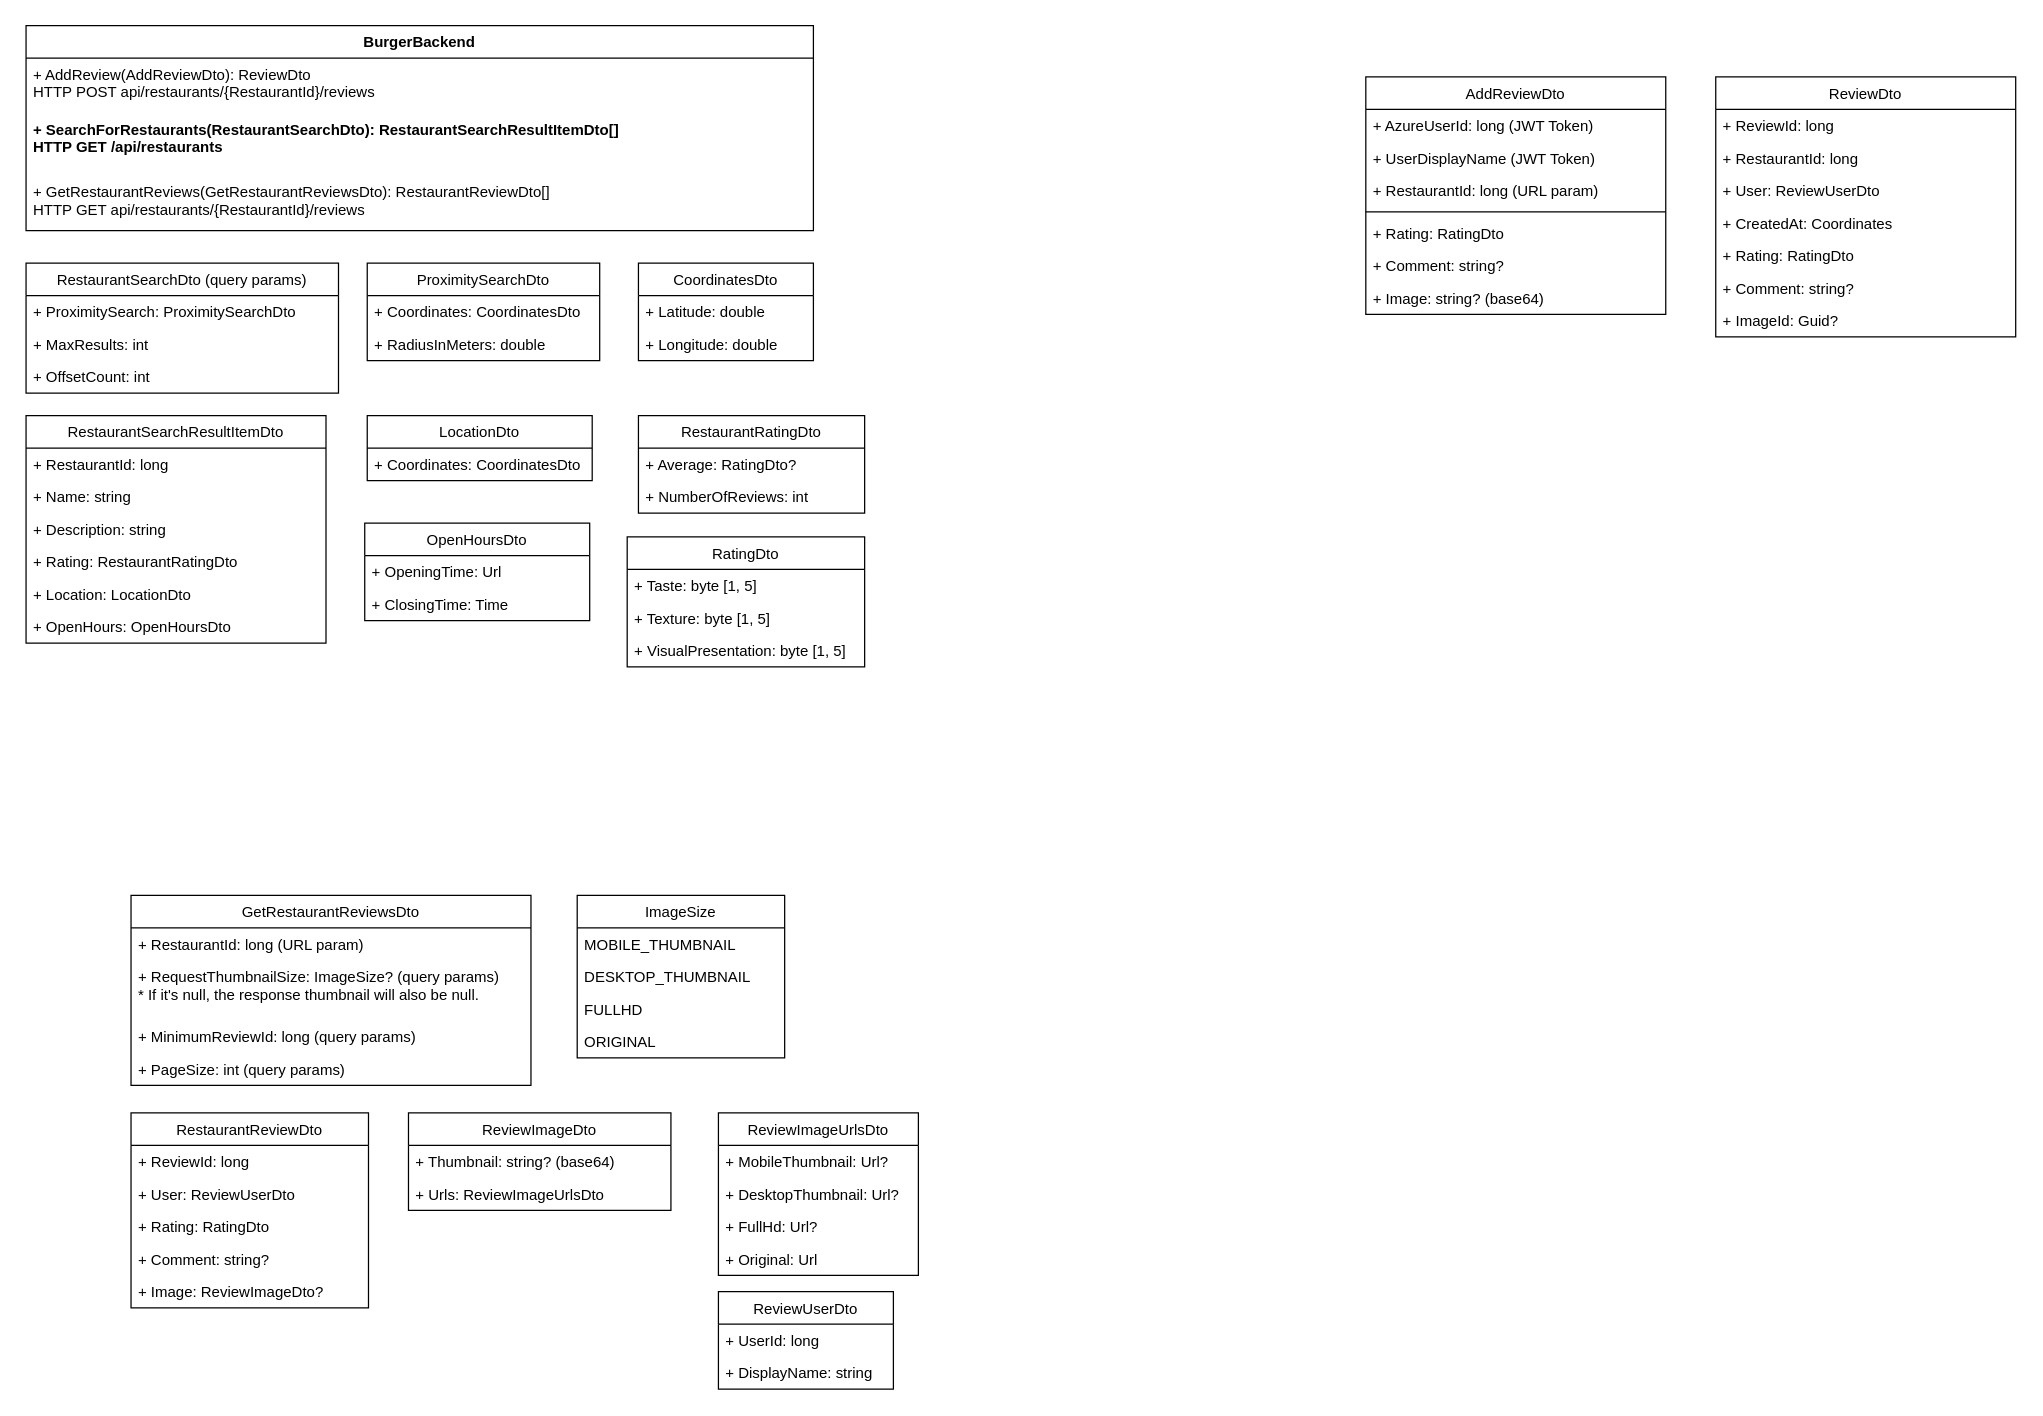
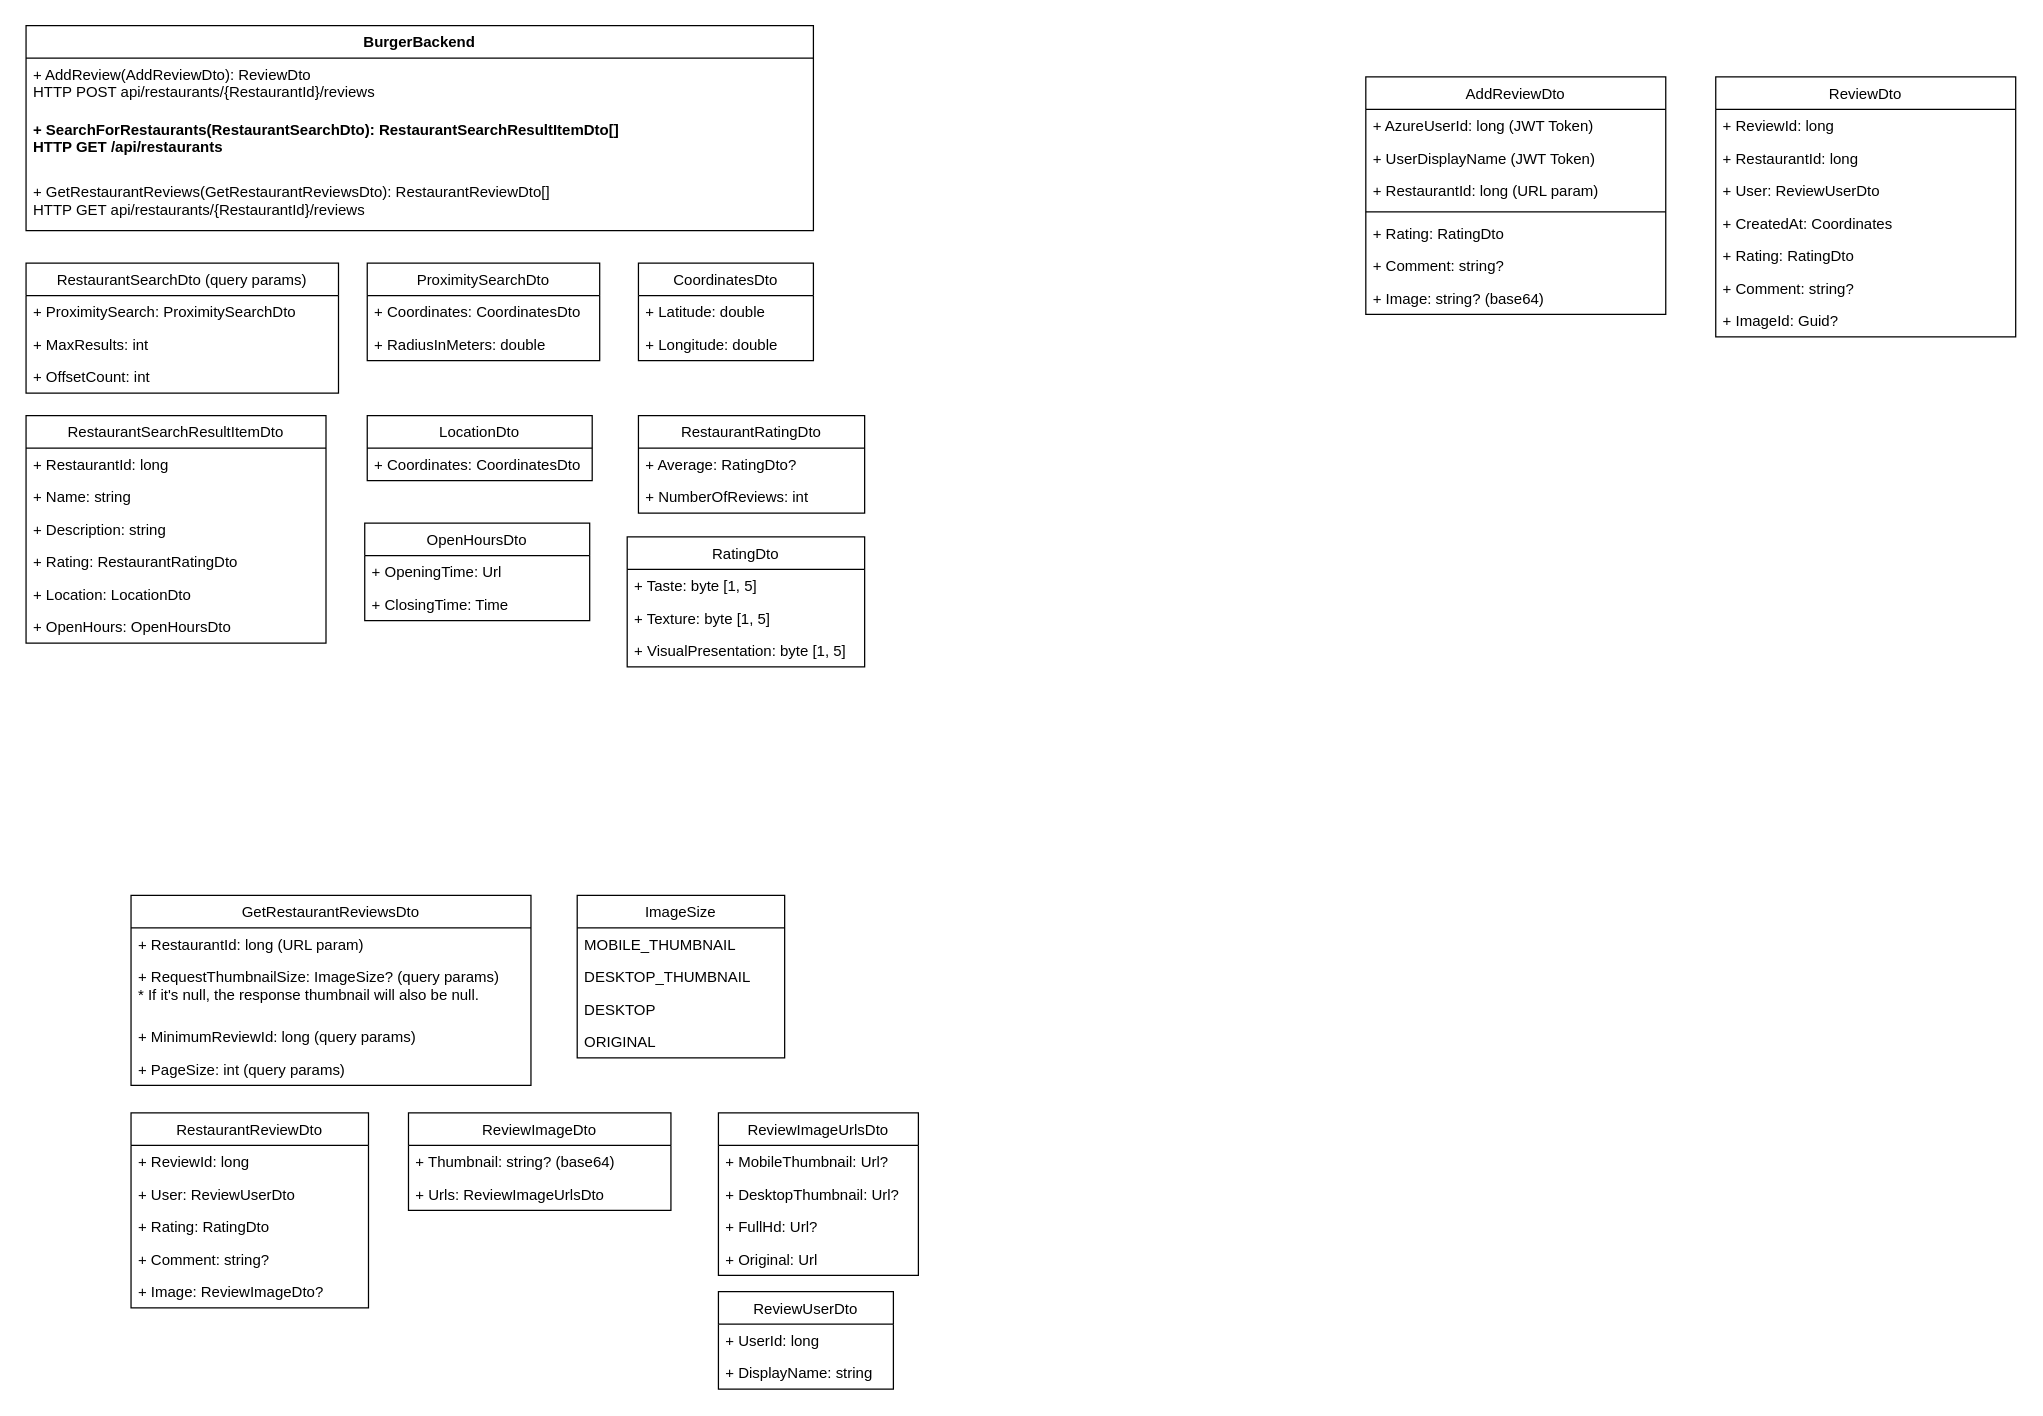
(609, 1010) -> (613, 1010)
